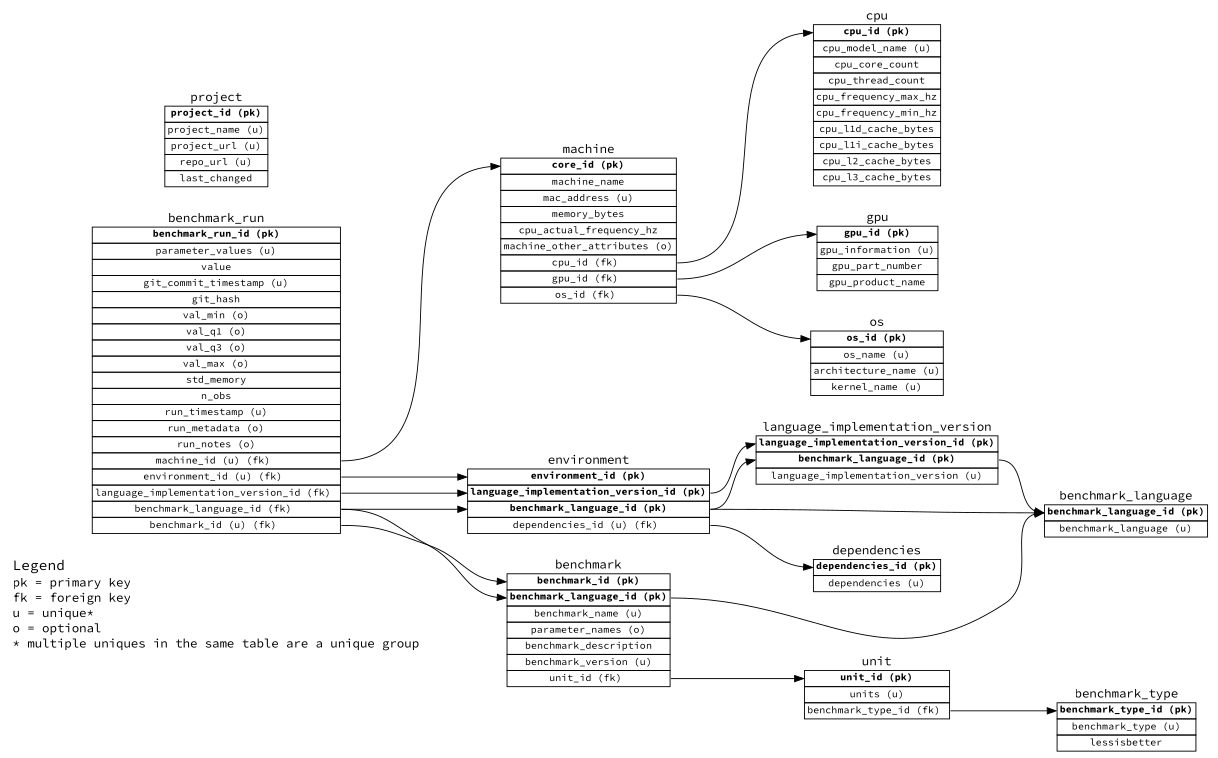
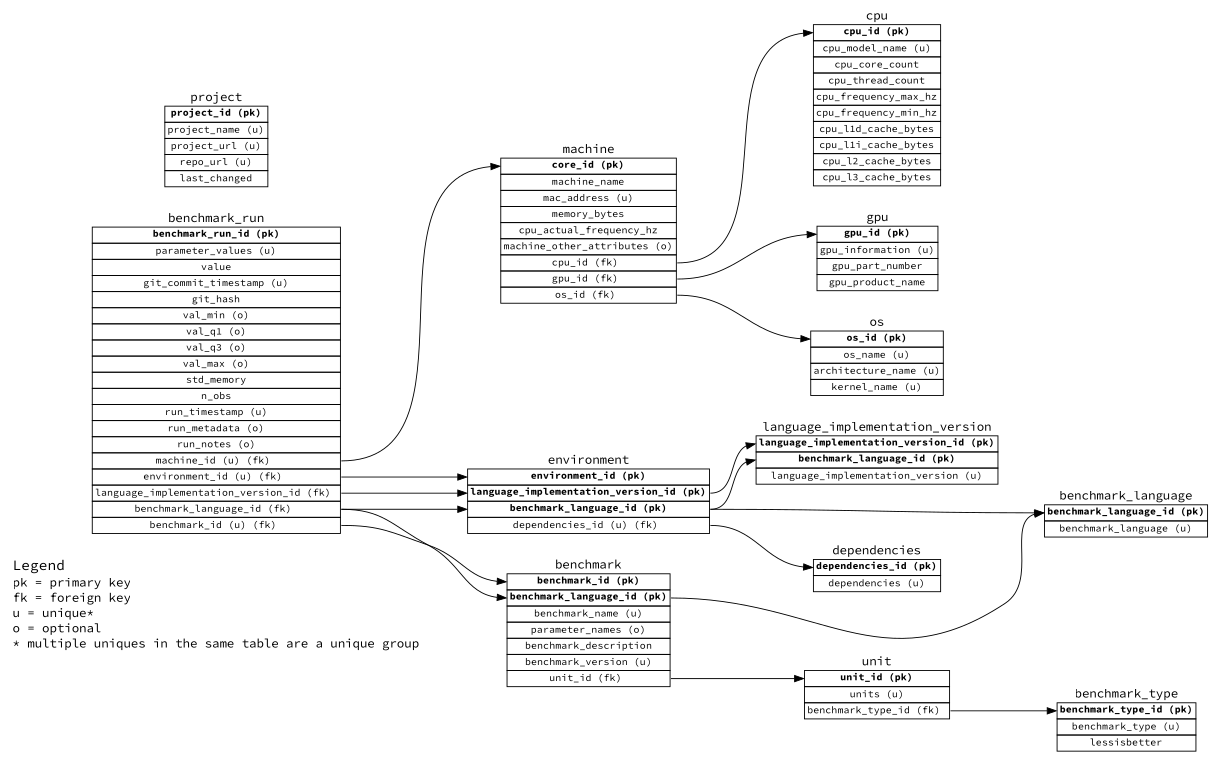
(1020, 482) -> none
